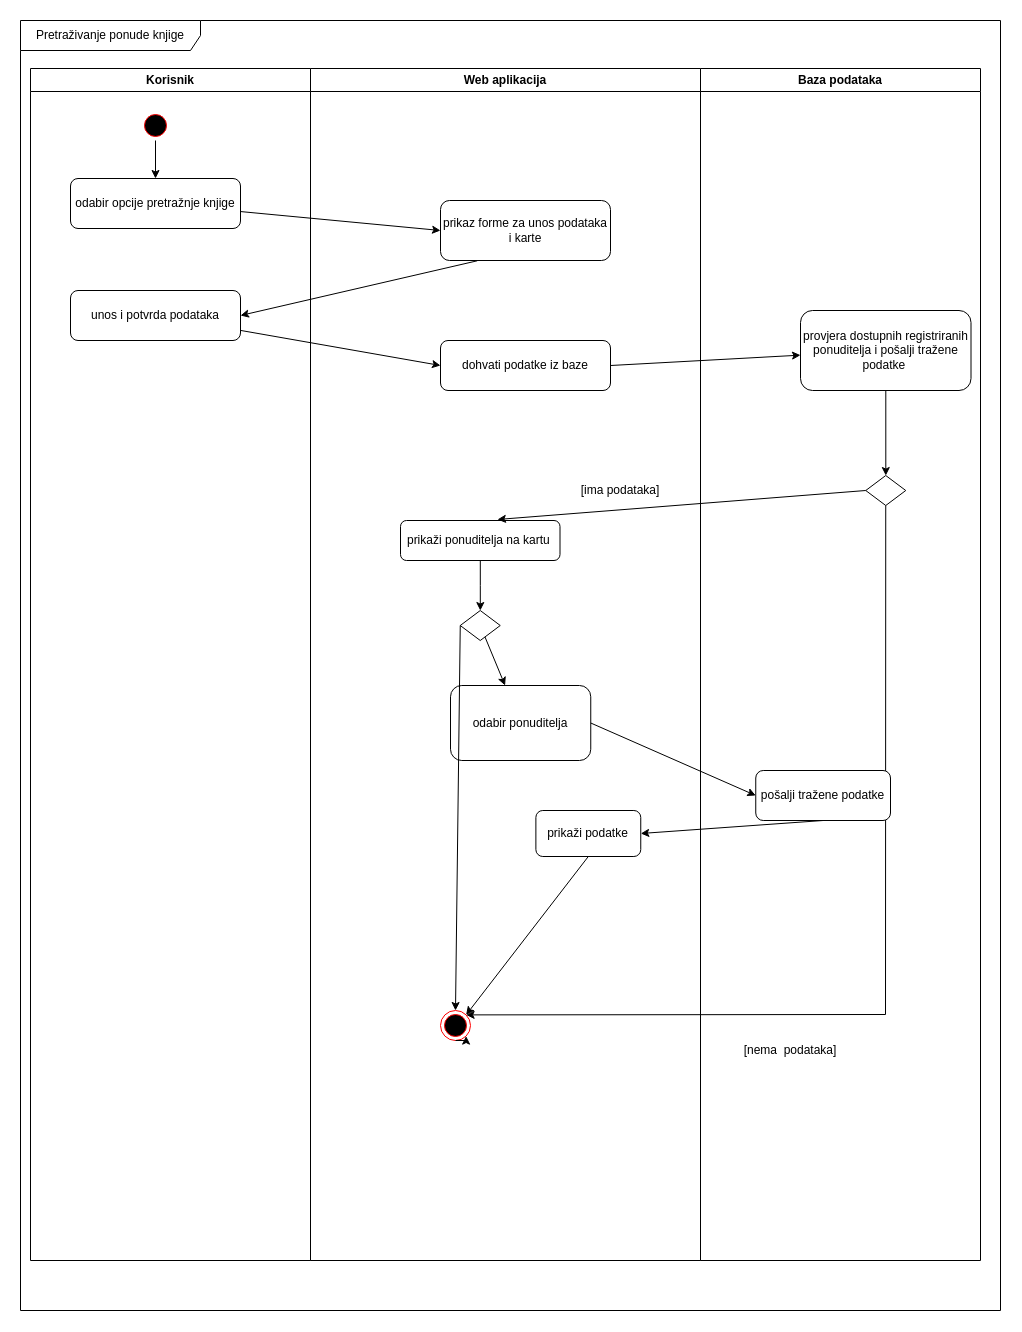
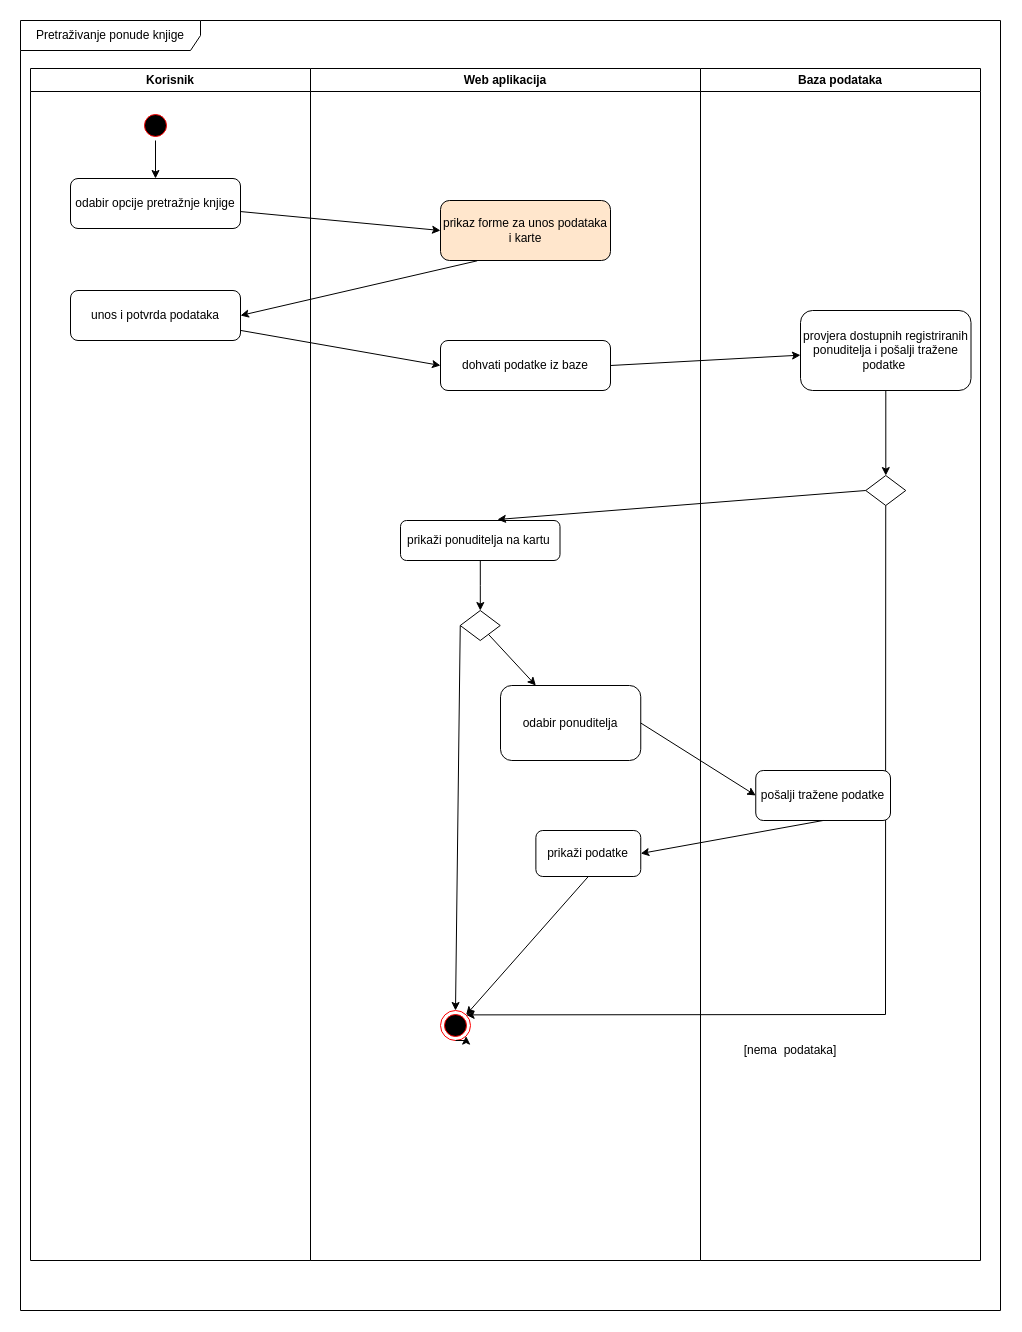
(526, 231) -> (526, 231)
(621, 491) -> none
(521, 723) -> (571, 723)
(588, 834) -> (588, 854)
